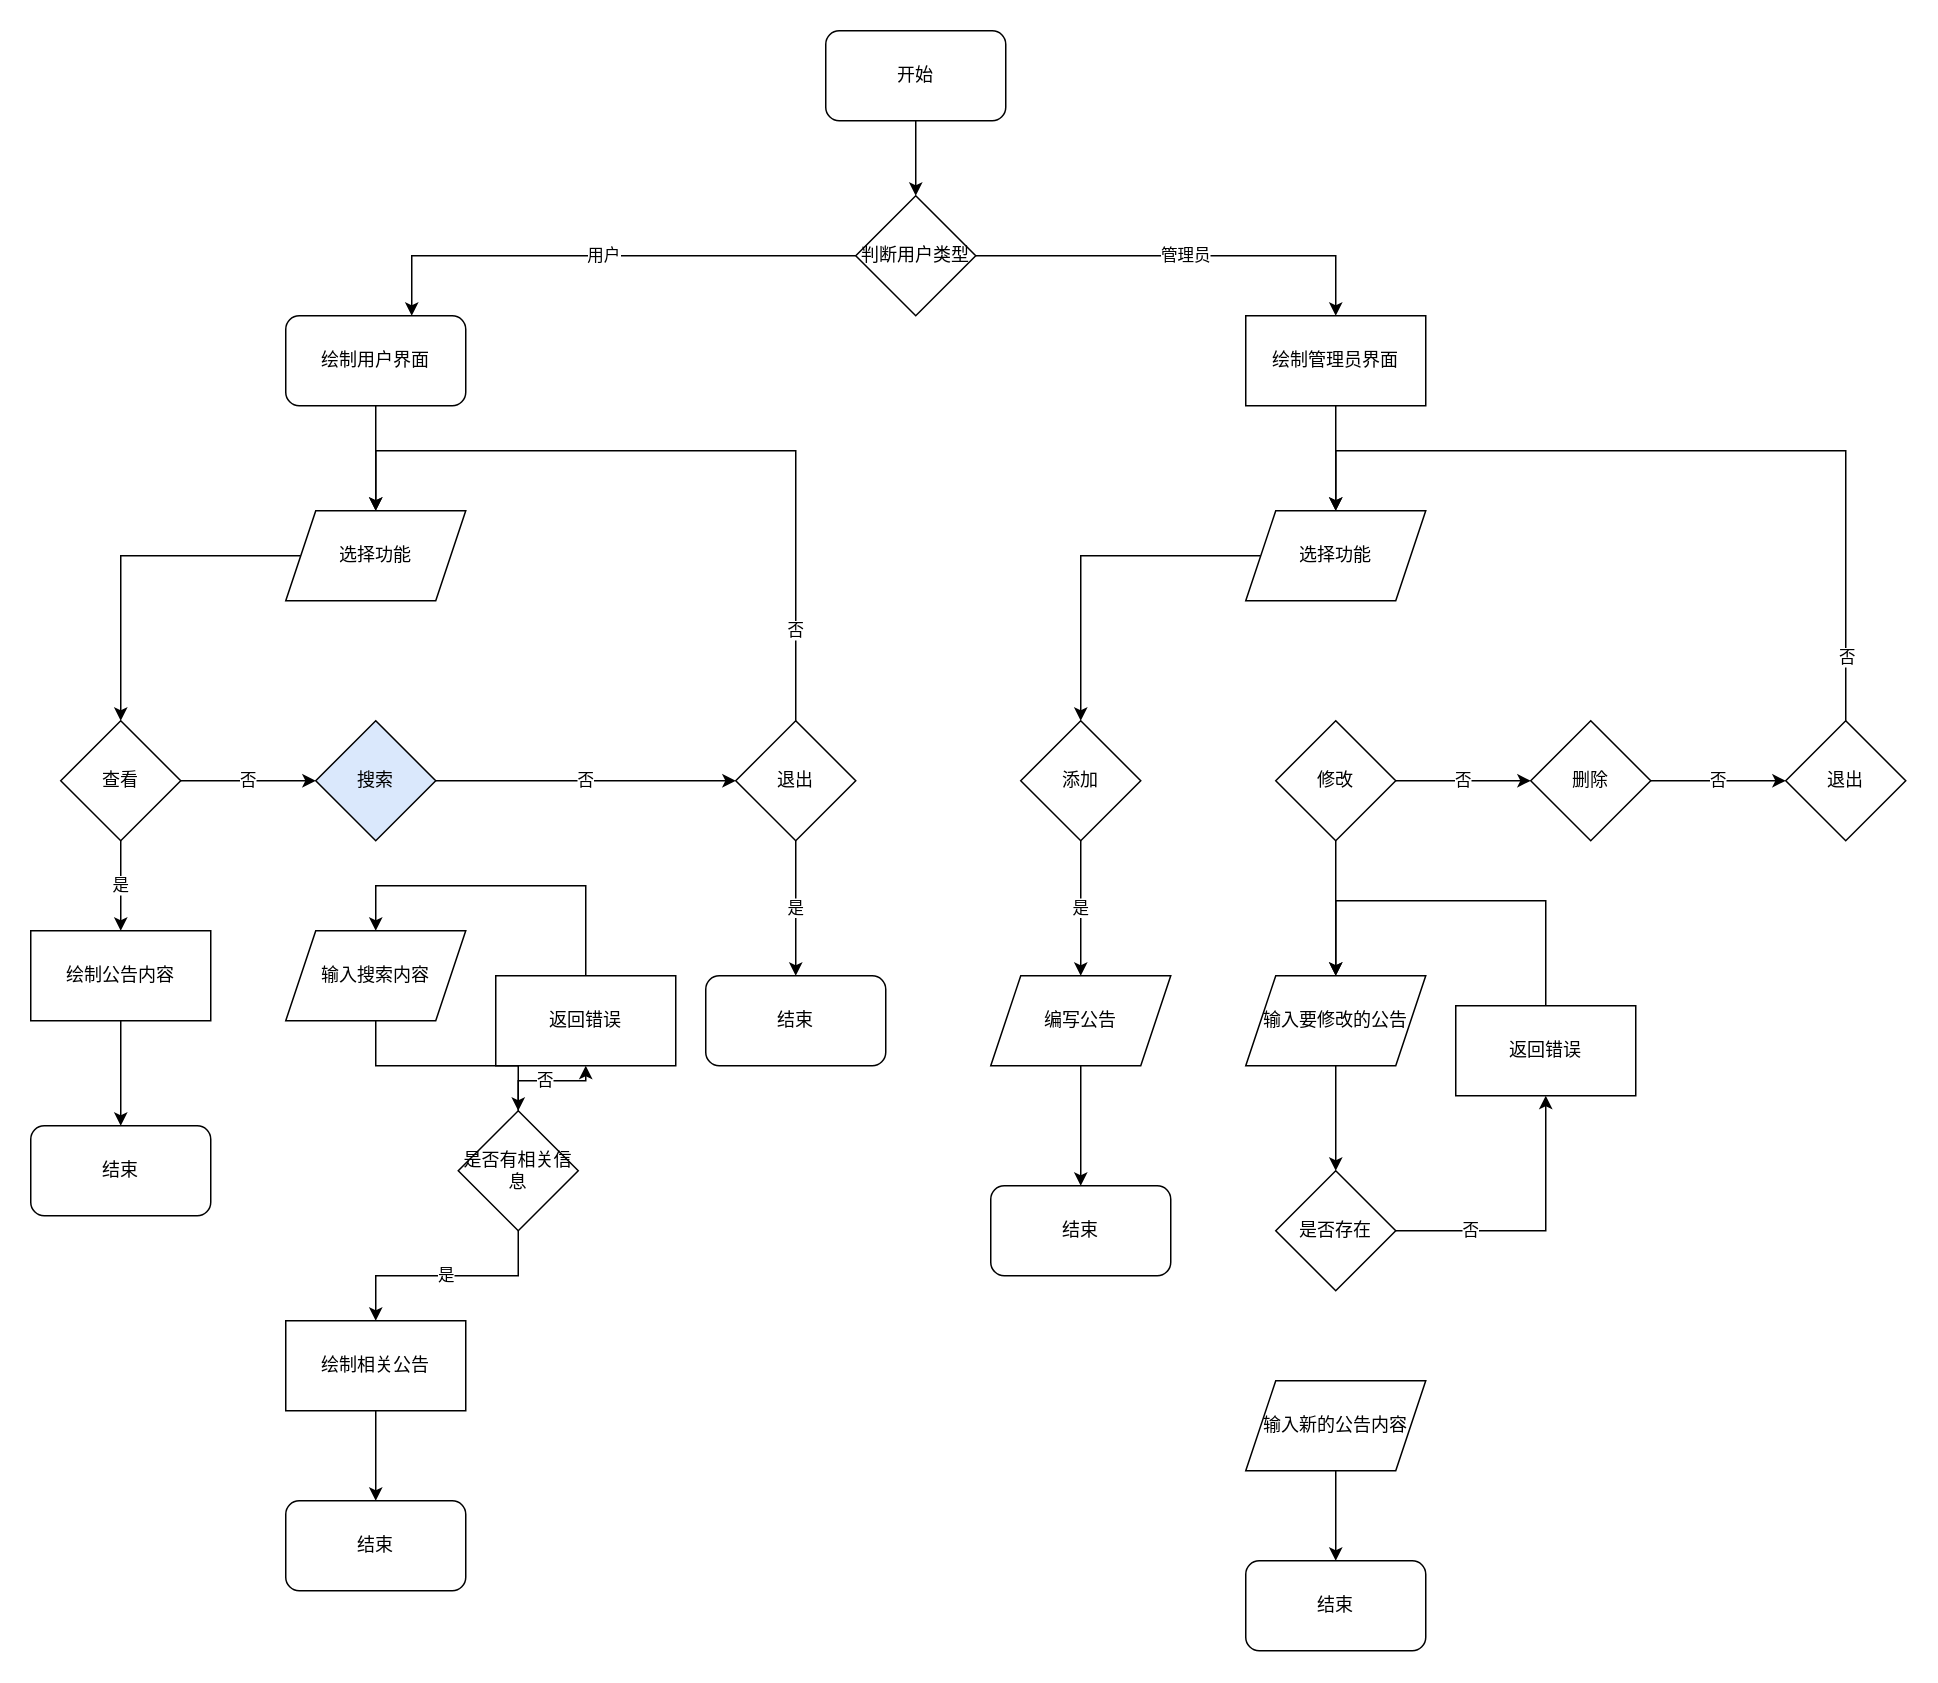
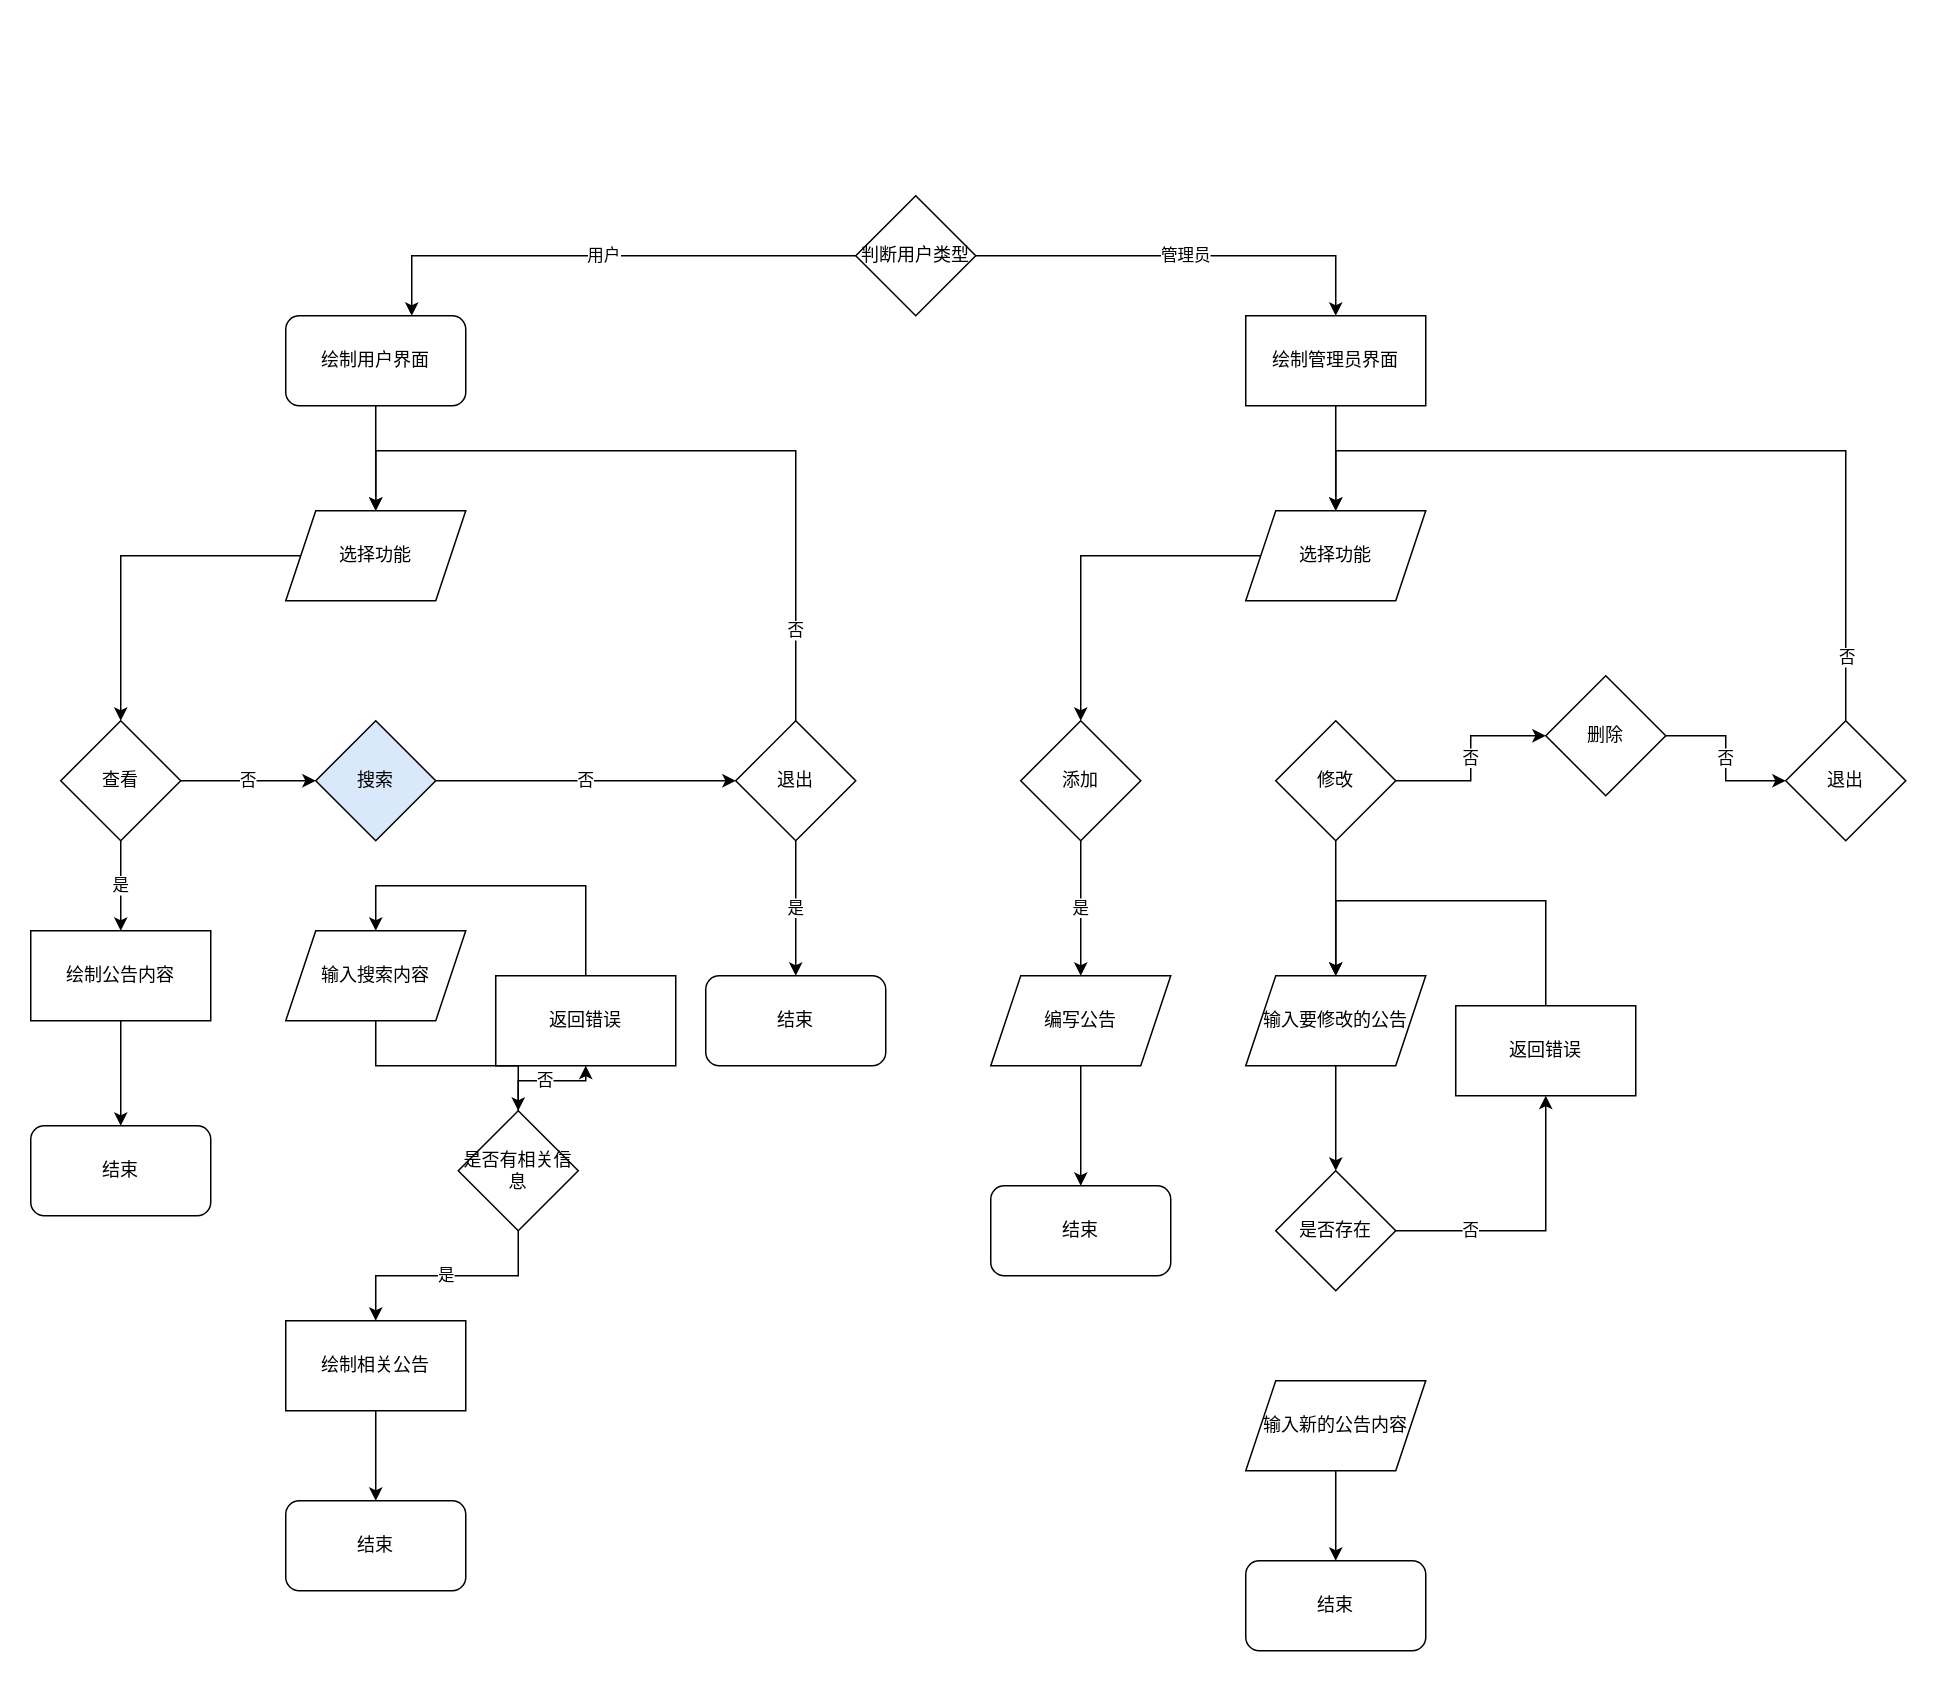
(916, 76) -> none
(916, 153) -> none
(1591, 781) -> (1606, 736)
